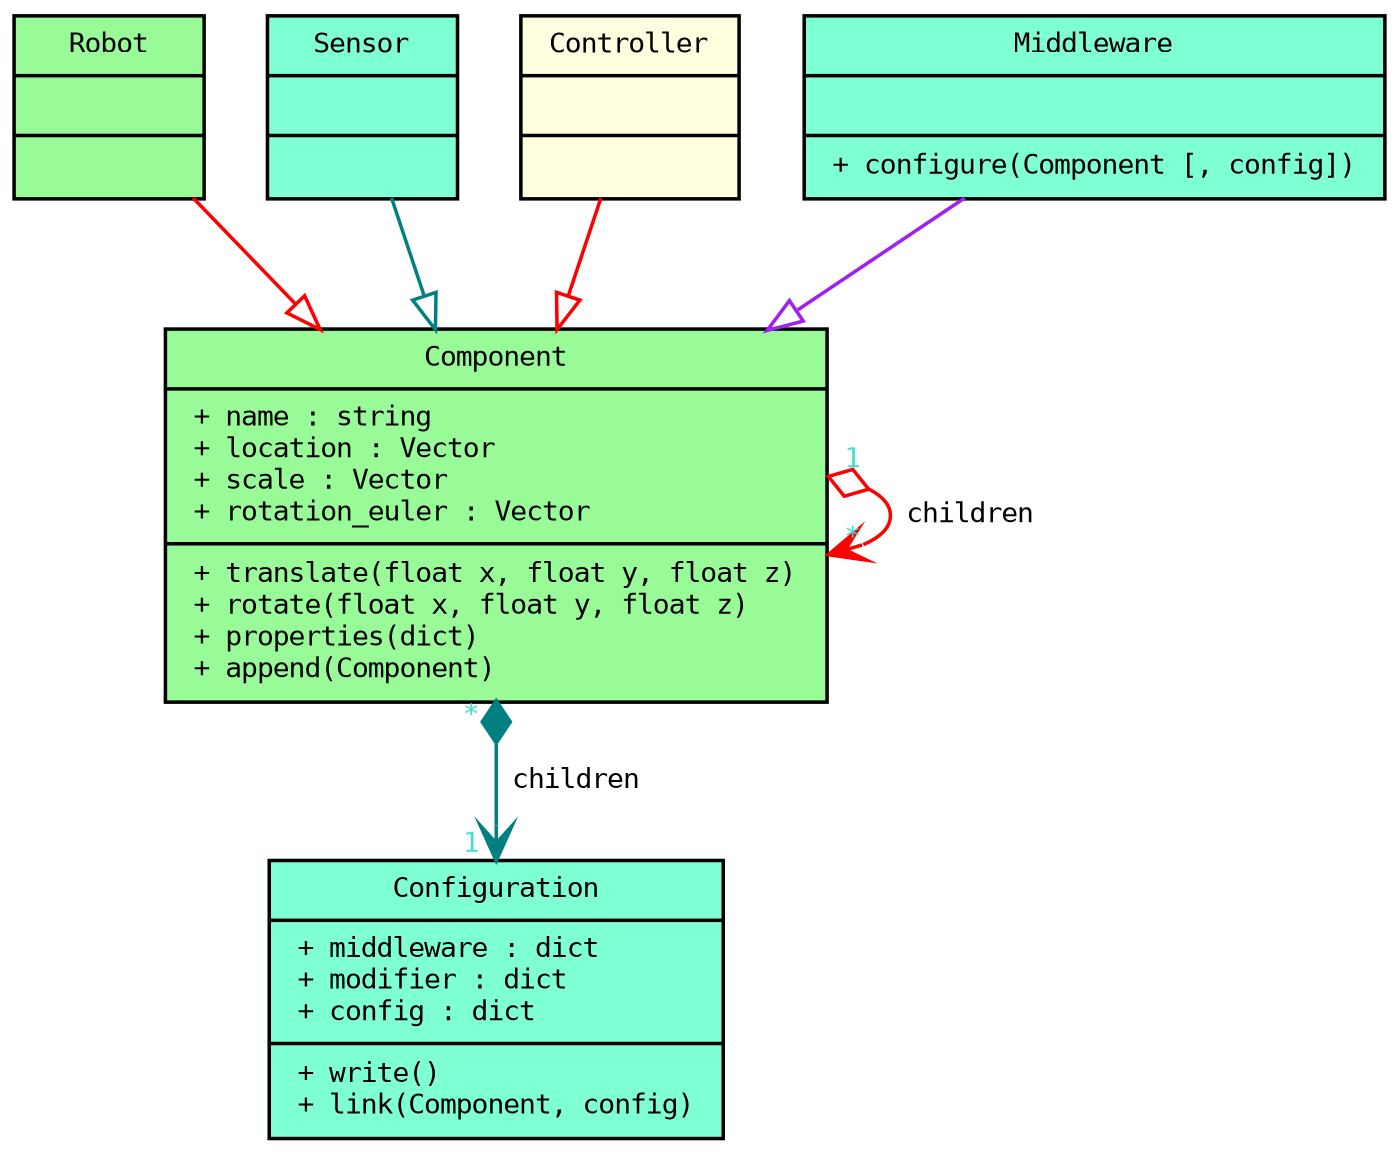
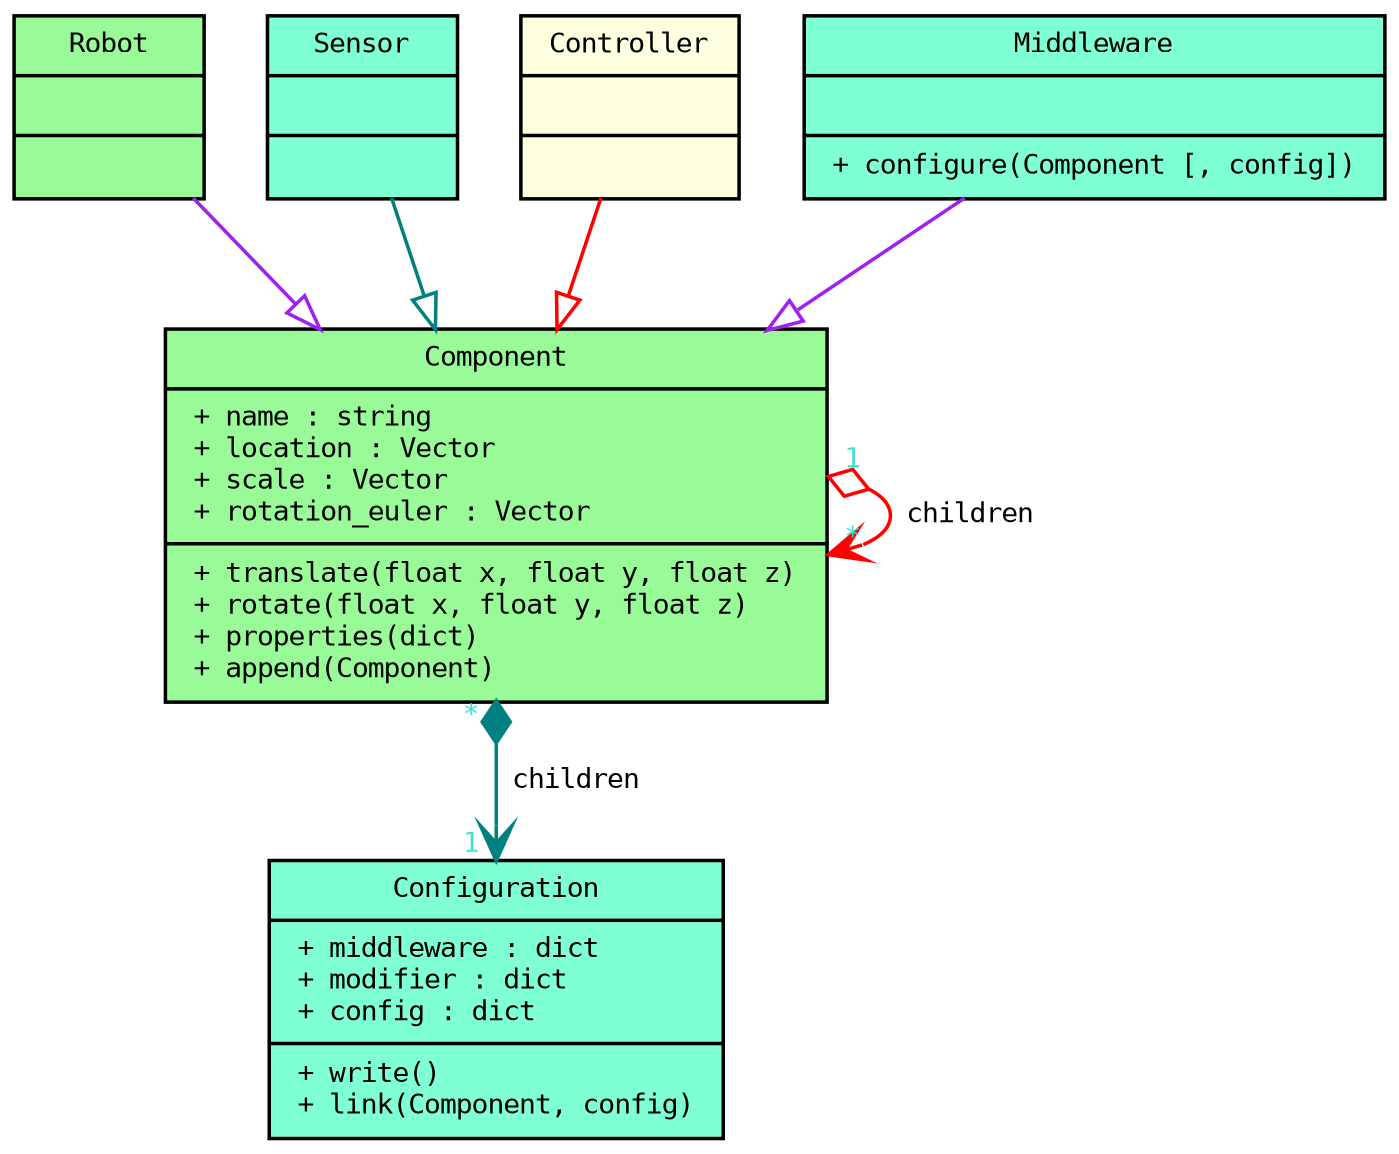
(244, 251) -> (244, 251)
